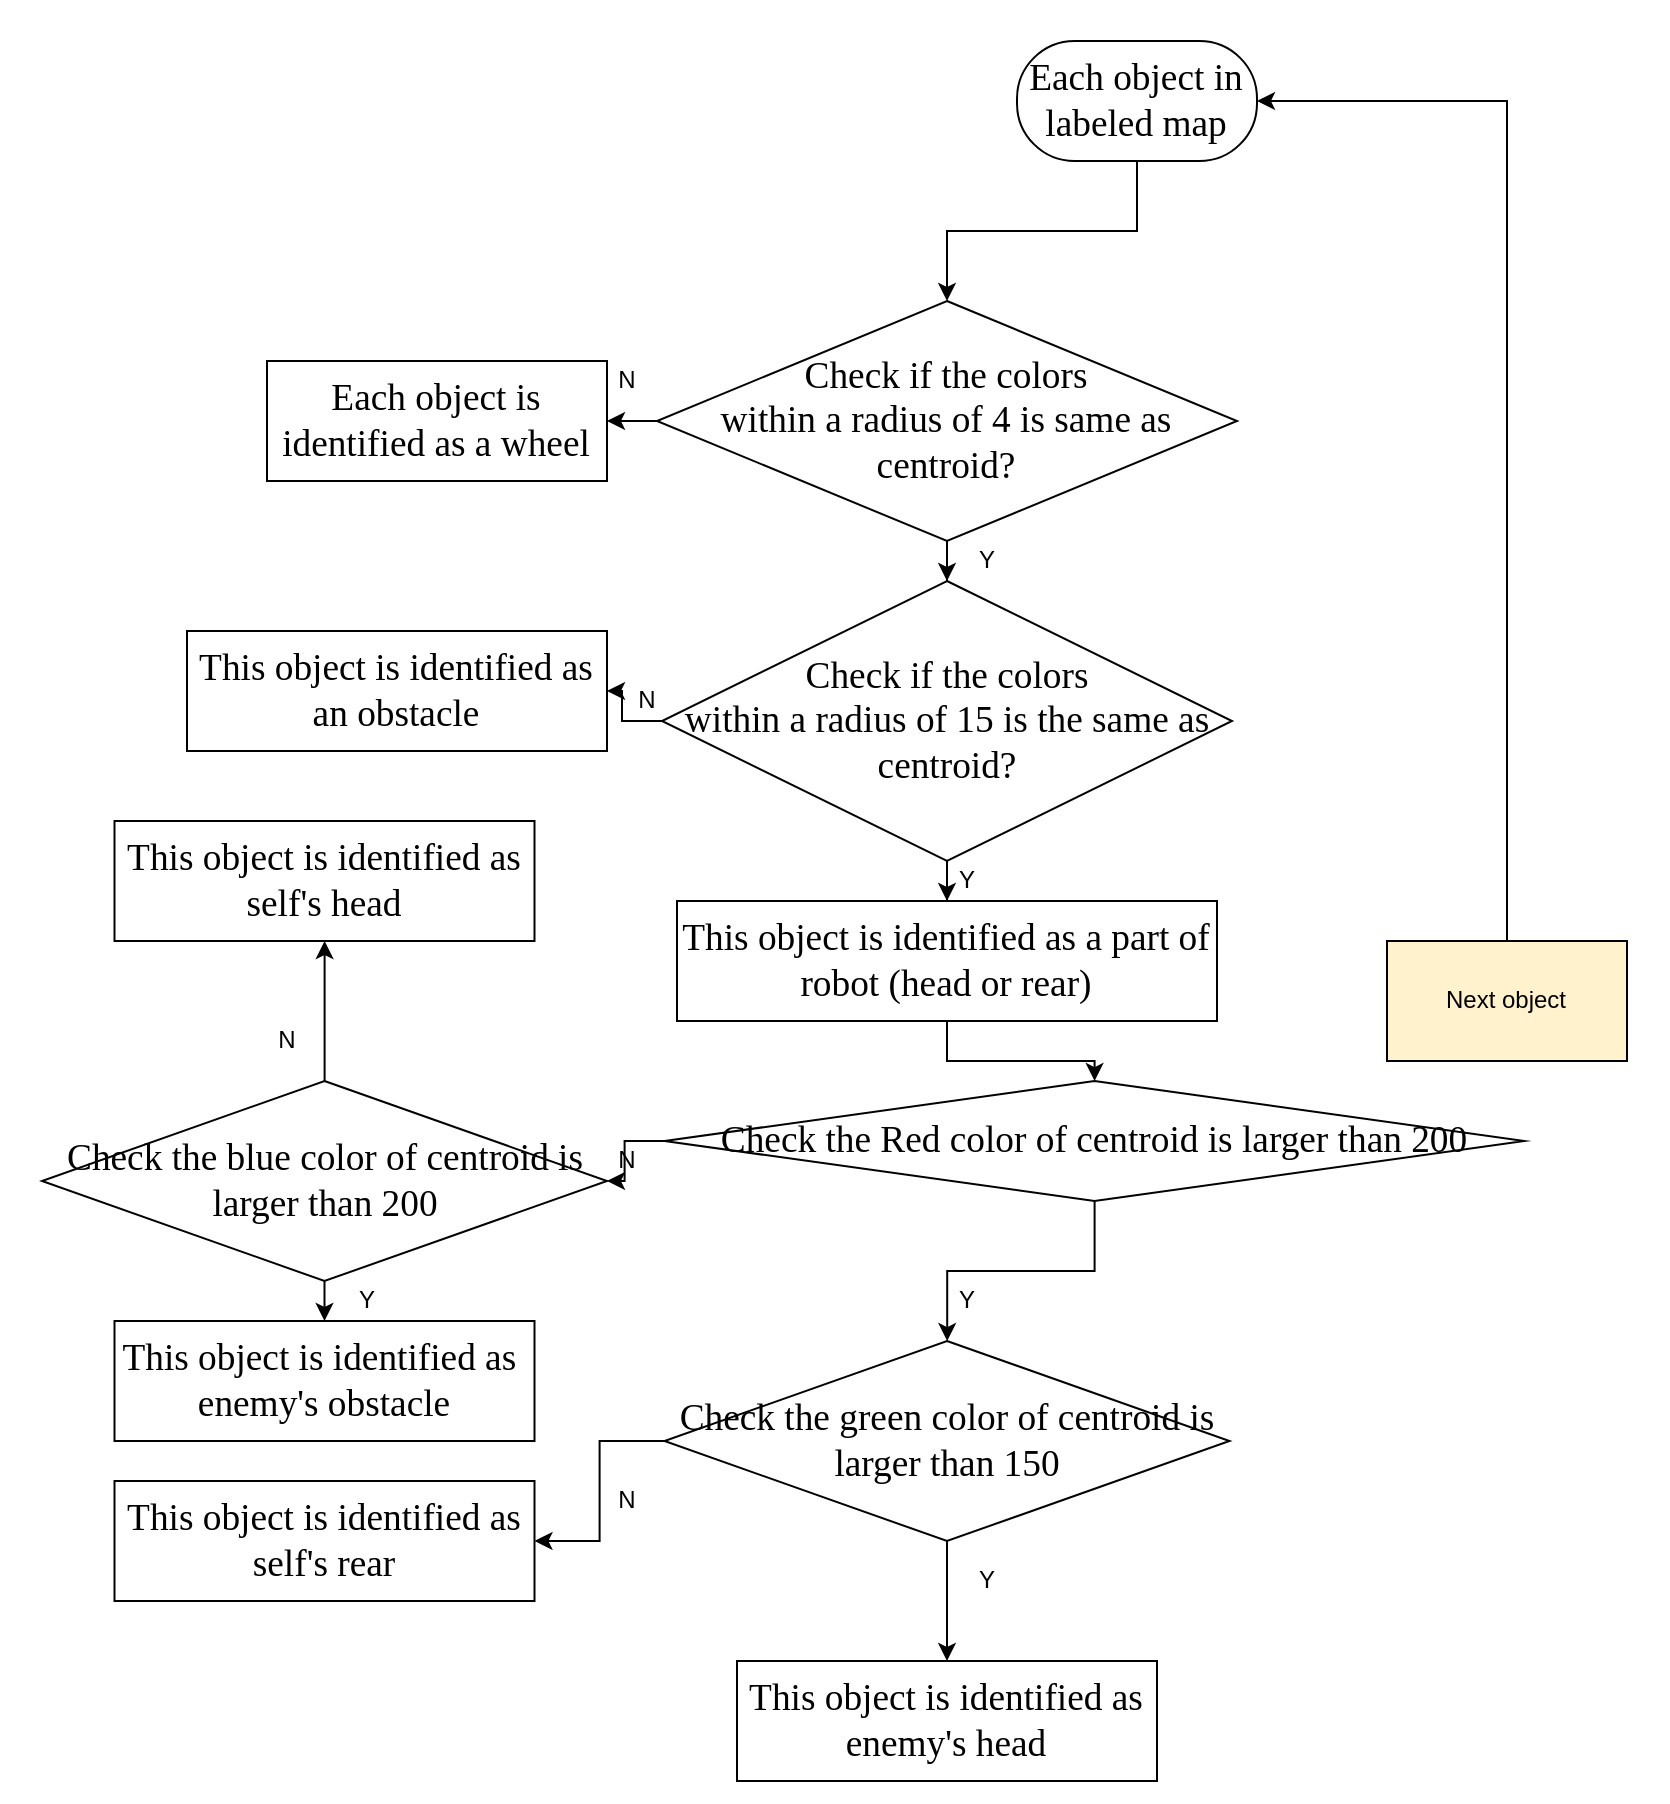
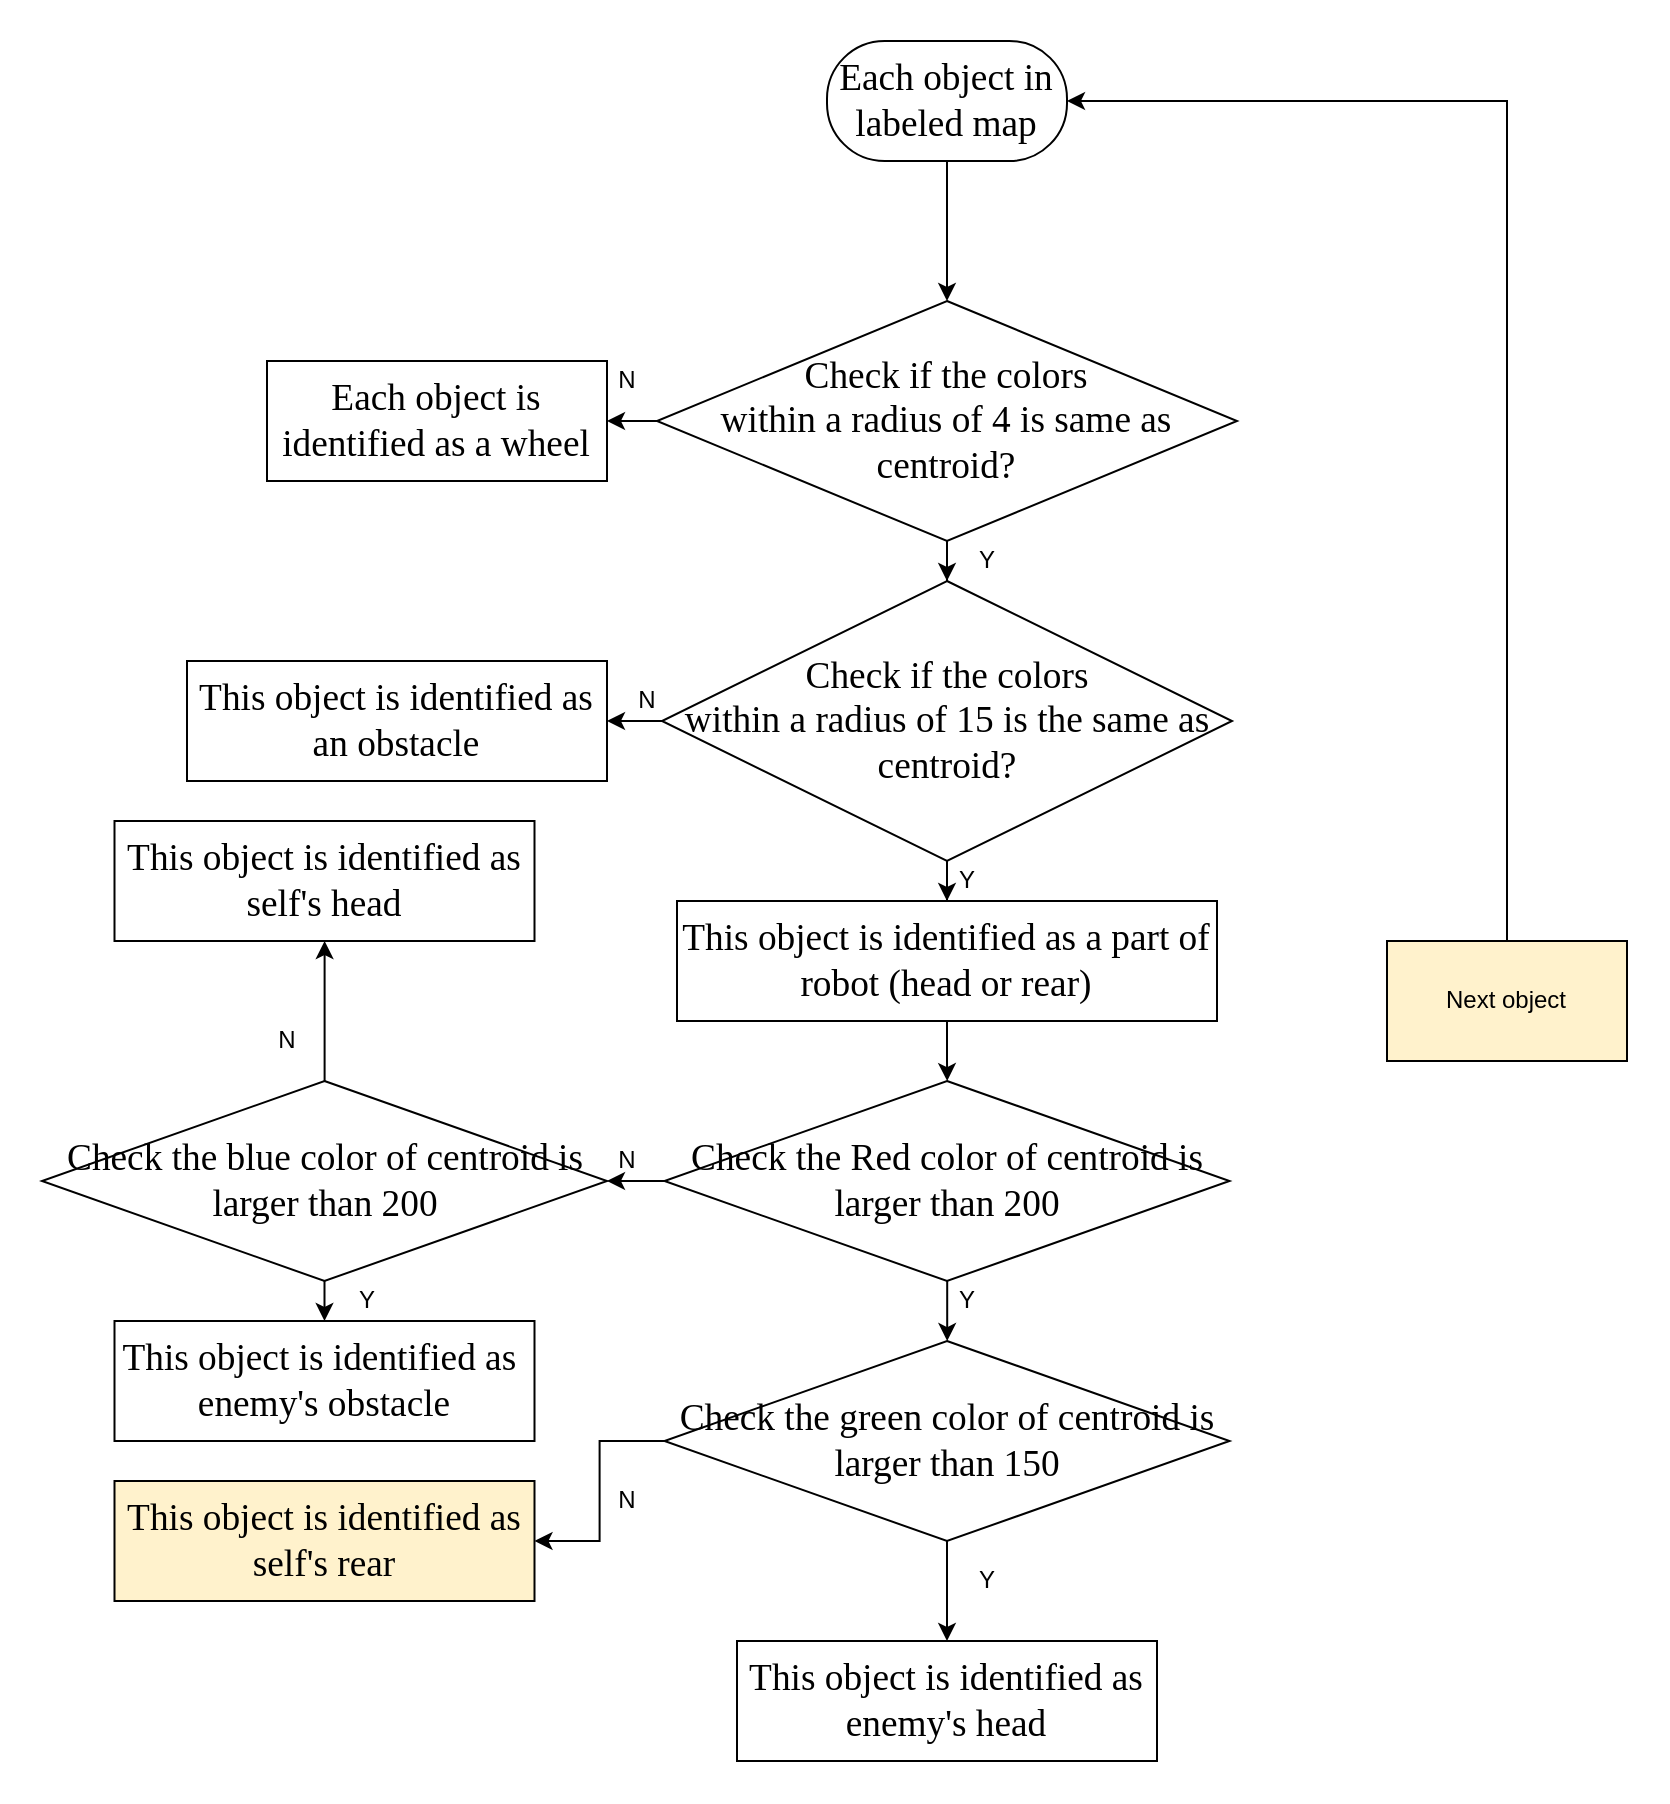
(1137, 101) -> (947, 101)
(397, 691) -> (397, 721)
(1095, 1141) -> (947, 1181)
(325, 1541) -> (325, 1541)
(947, 1721) -> (947, 1701)
